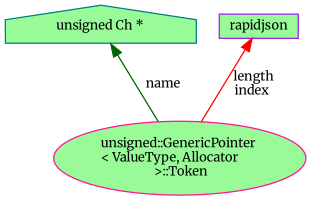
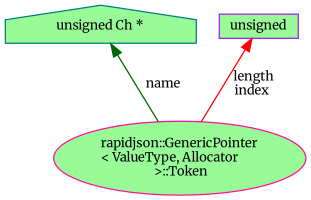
(259, 26) -> (259, 26)
(180, 158) -> (180, 158)
